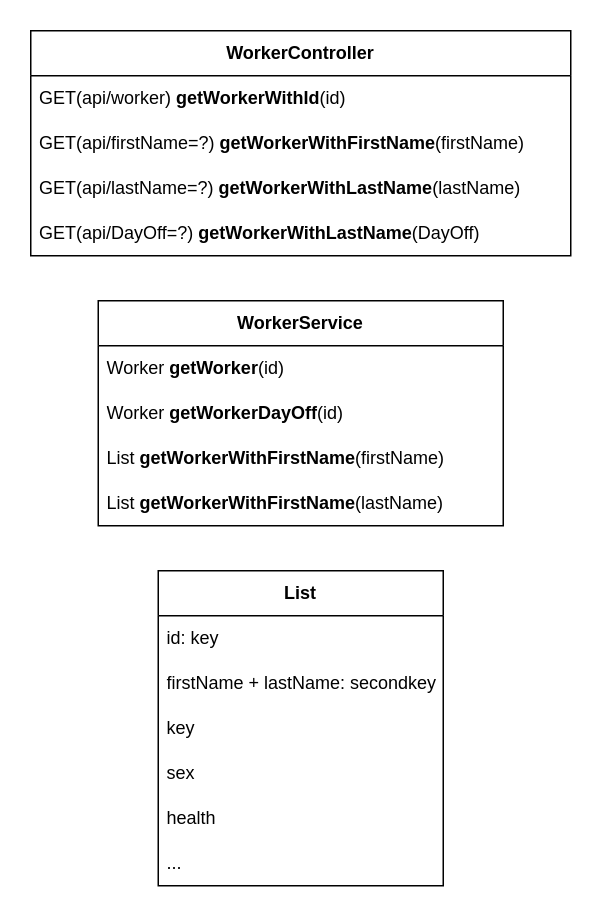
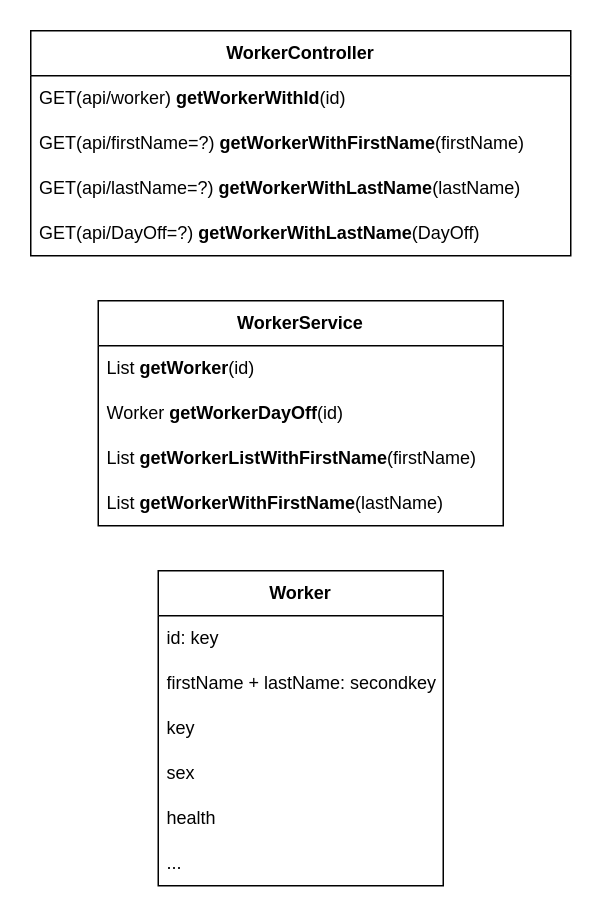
(203, 368) -> (191, 368)
(287, 458) -> (302, 458)
(301, 593) -> (301, 593)
